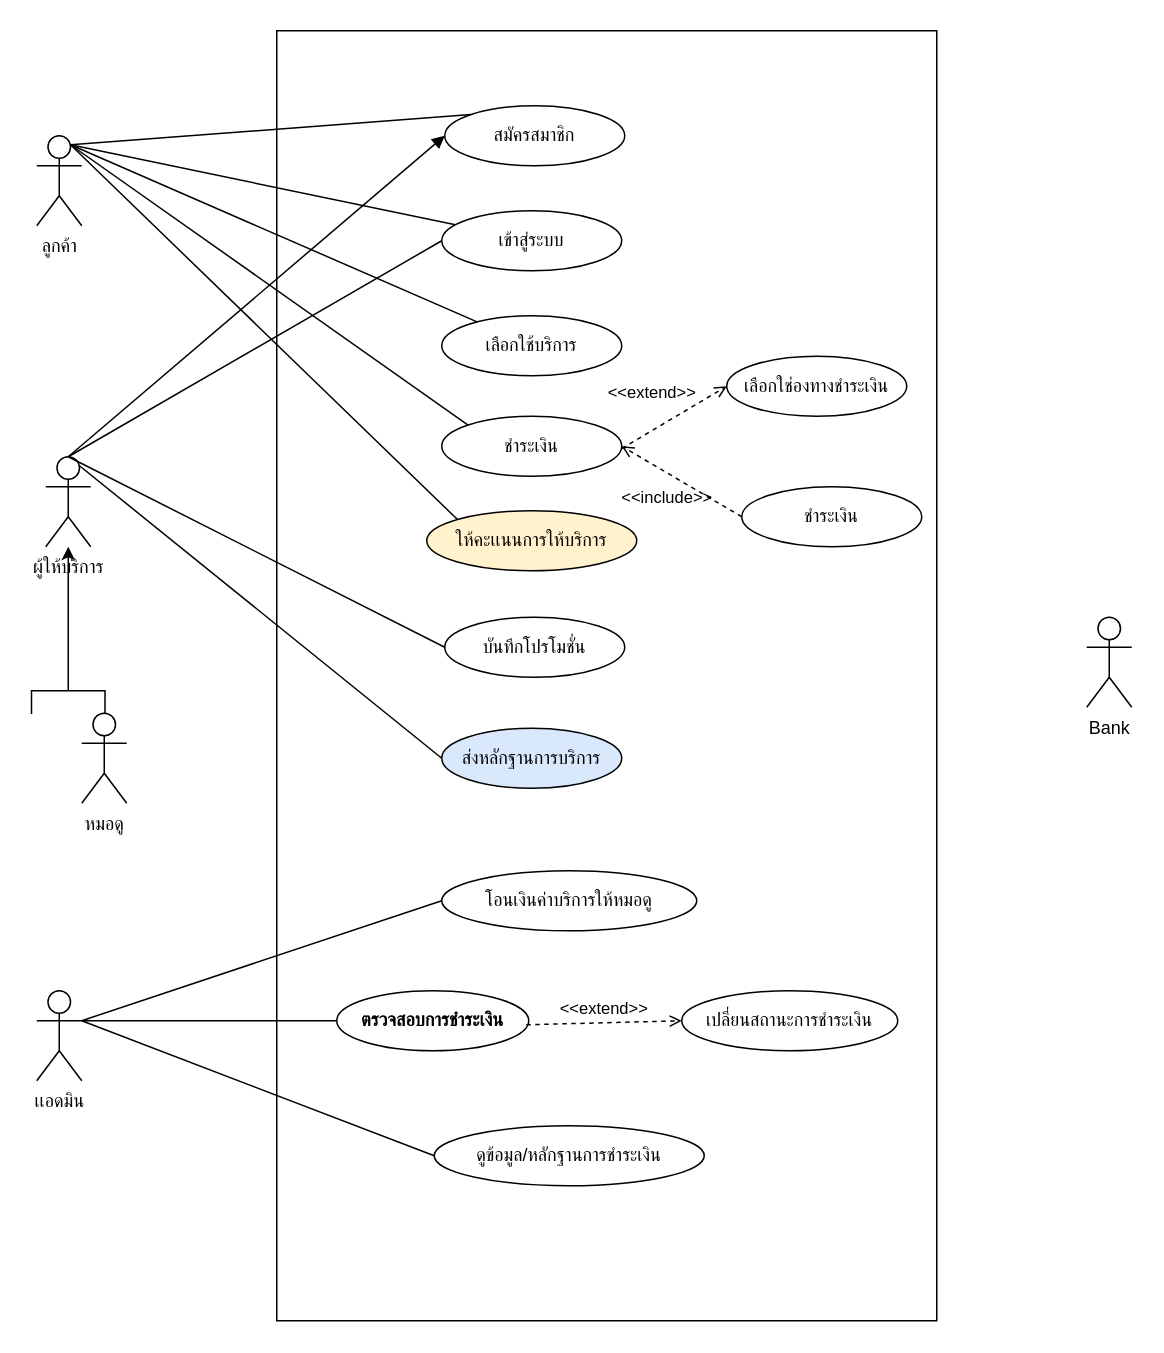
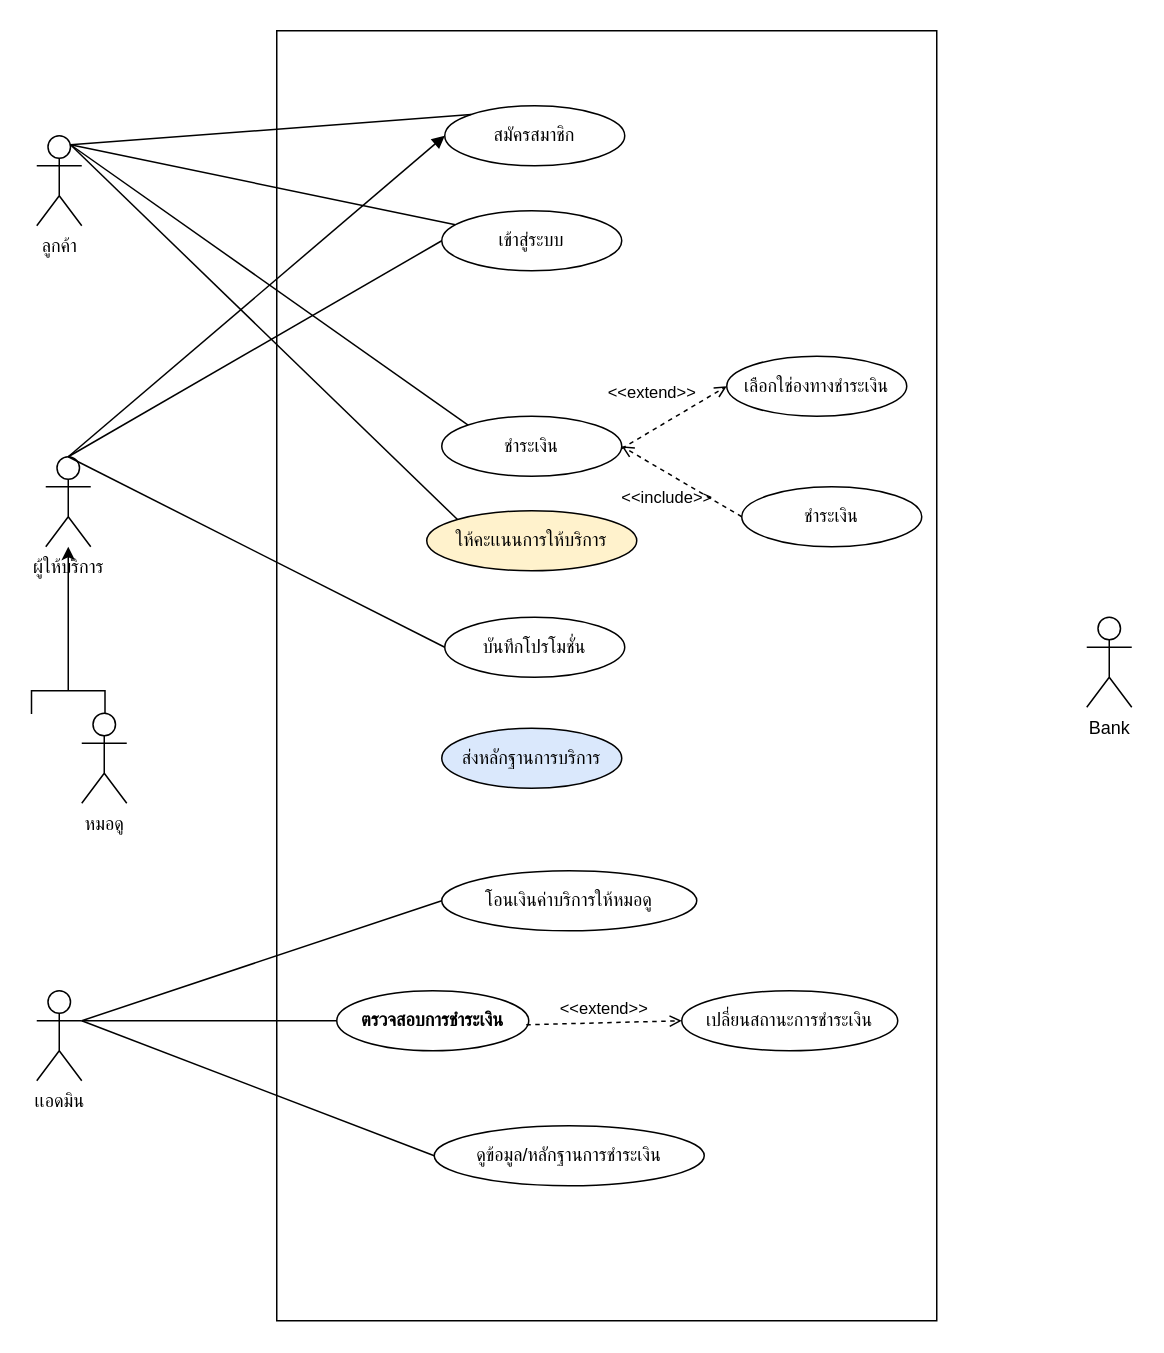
(278, 235) -> none
(532, 346) -> none
(260, 612) -> none
